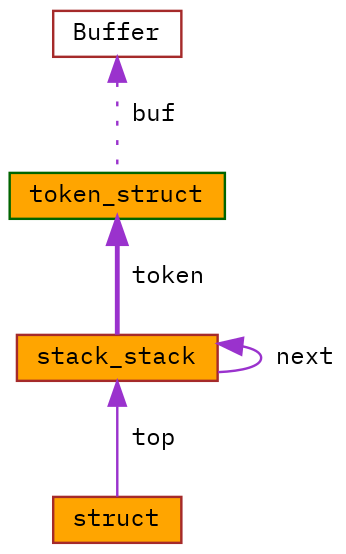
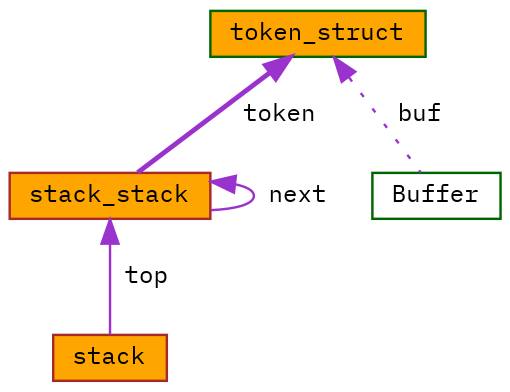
(117, 34) -> (436, 196)
(117, 127) -> (385, 125)
(117, 520) -> (110, 358)
